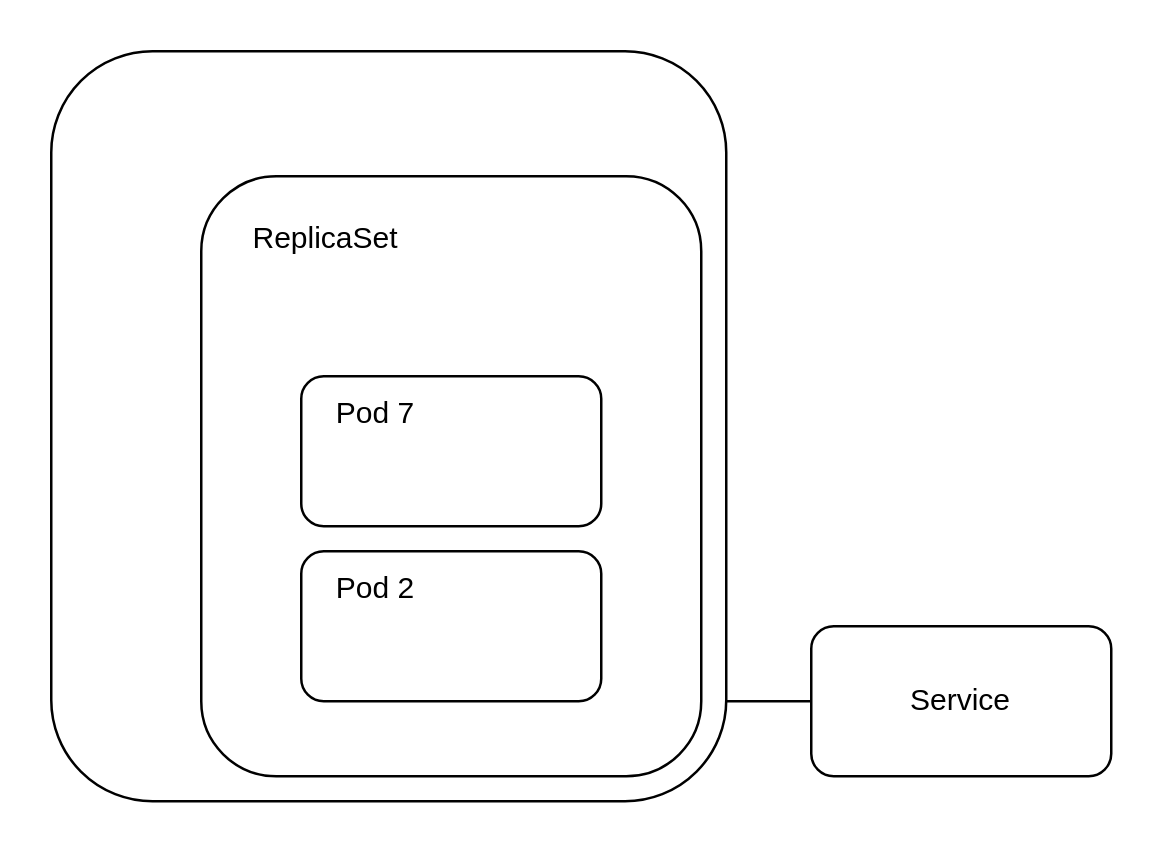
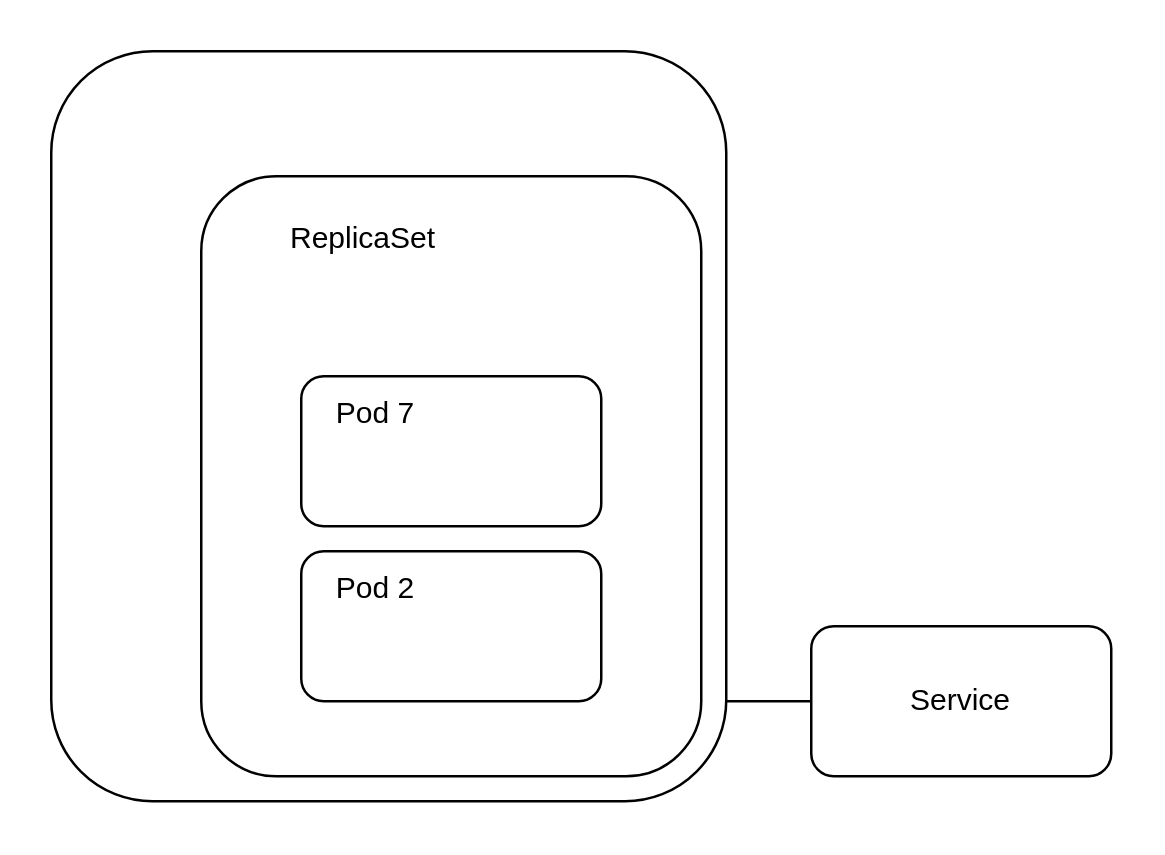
(326, 239) -> (364, 239)
